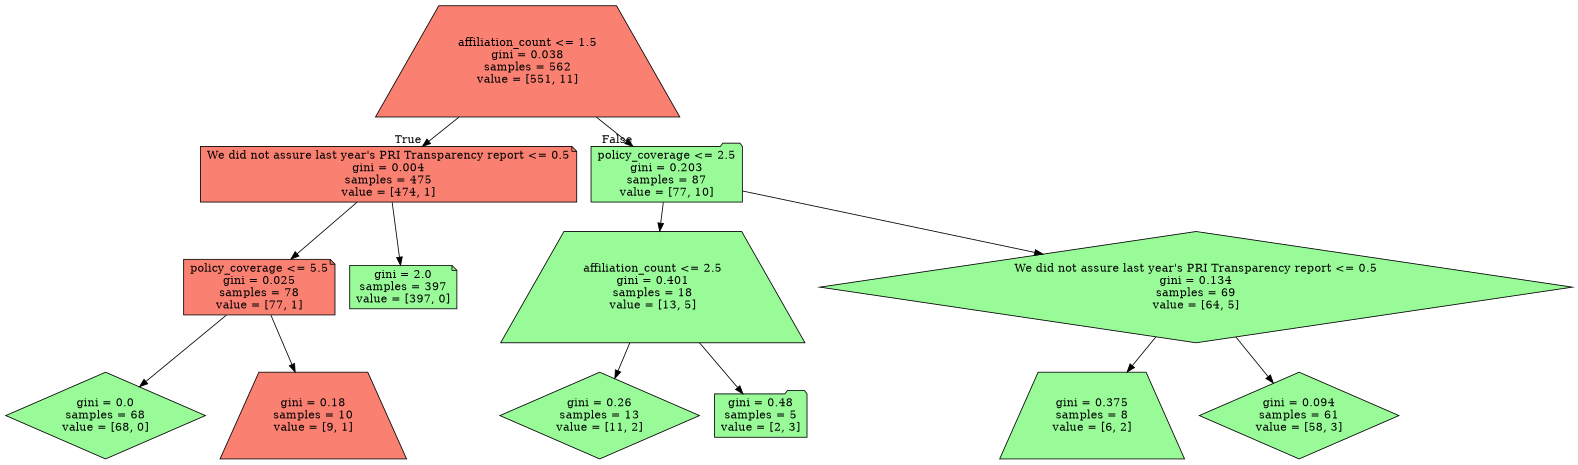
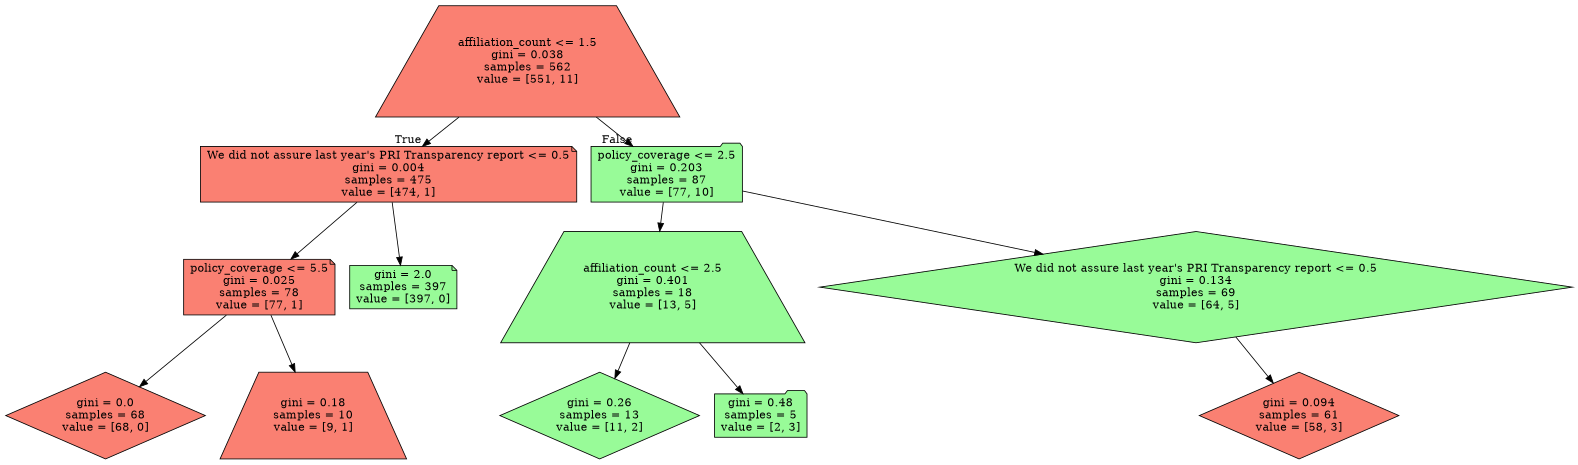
(106, 416) -> (106, 416)
(1092, 416) -> none
(1299, 416) -> (1299, 416)
